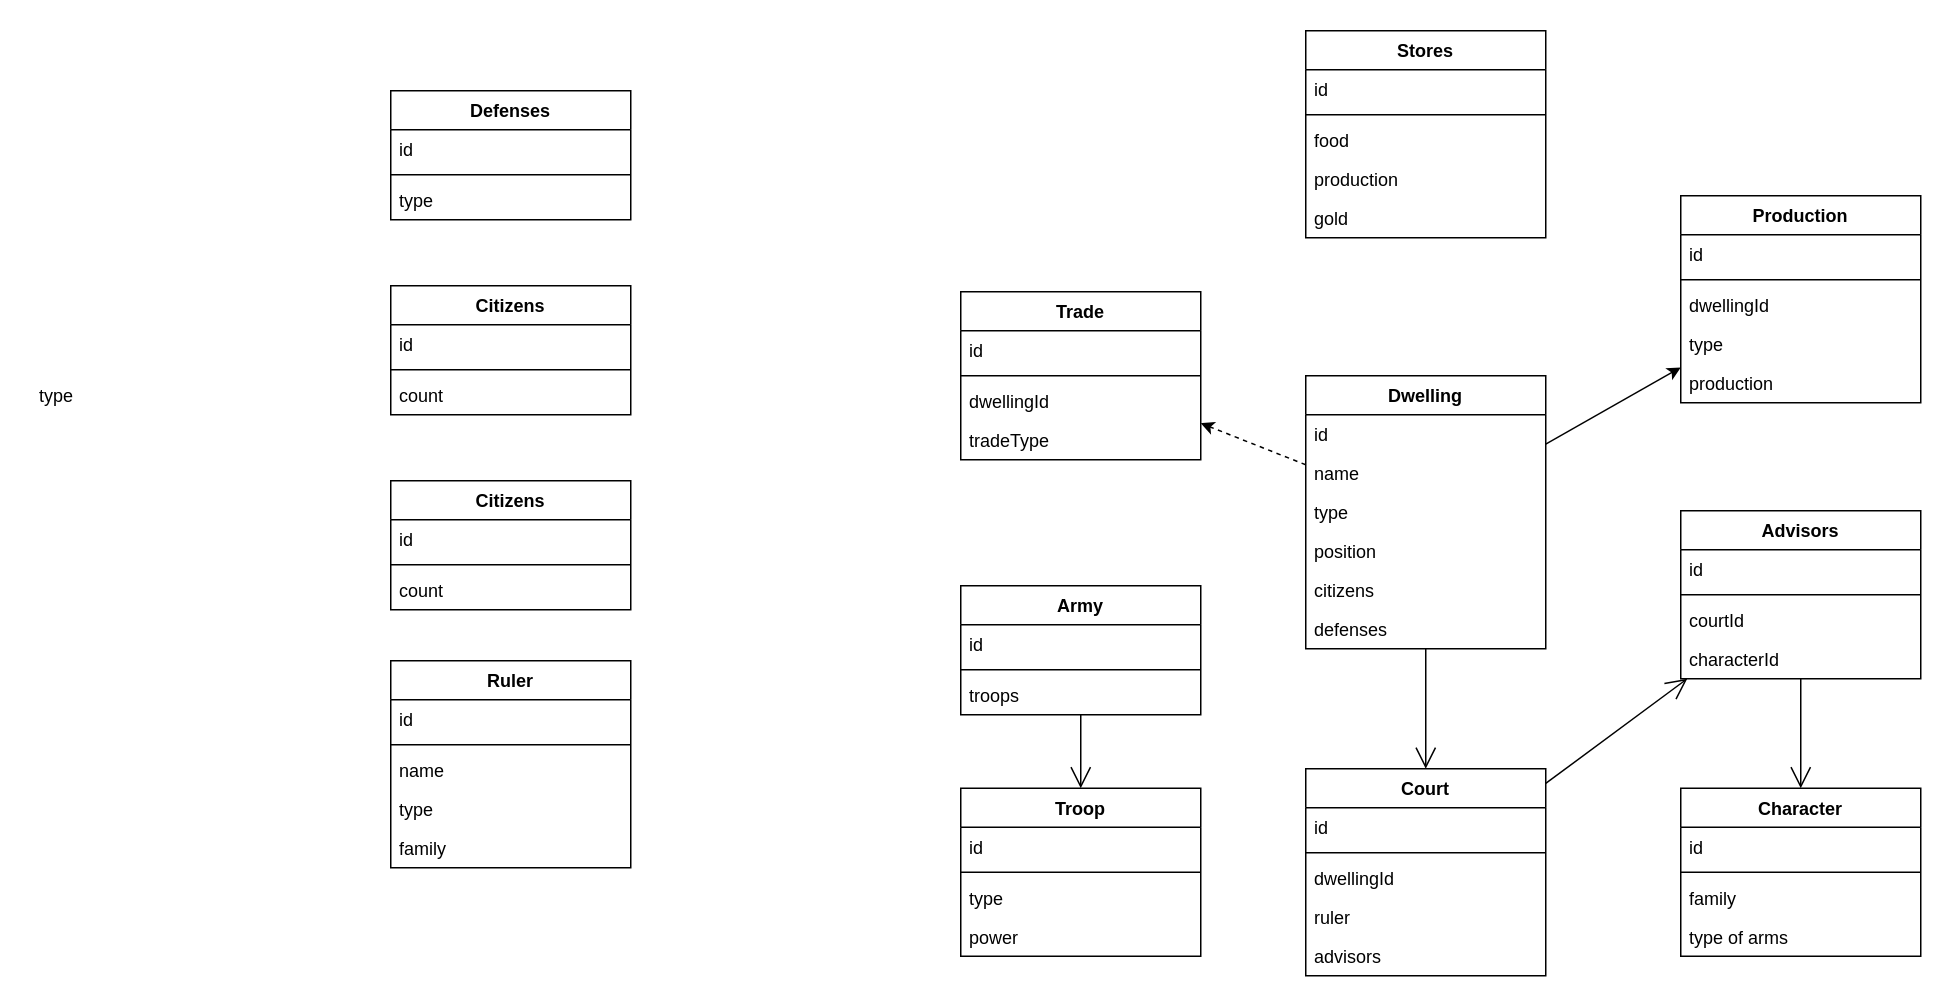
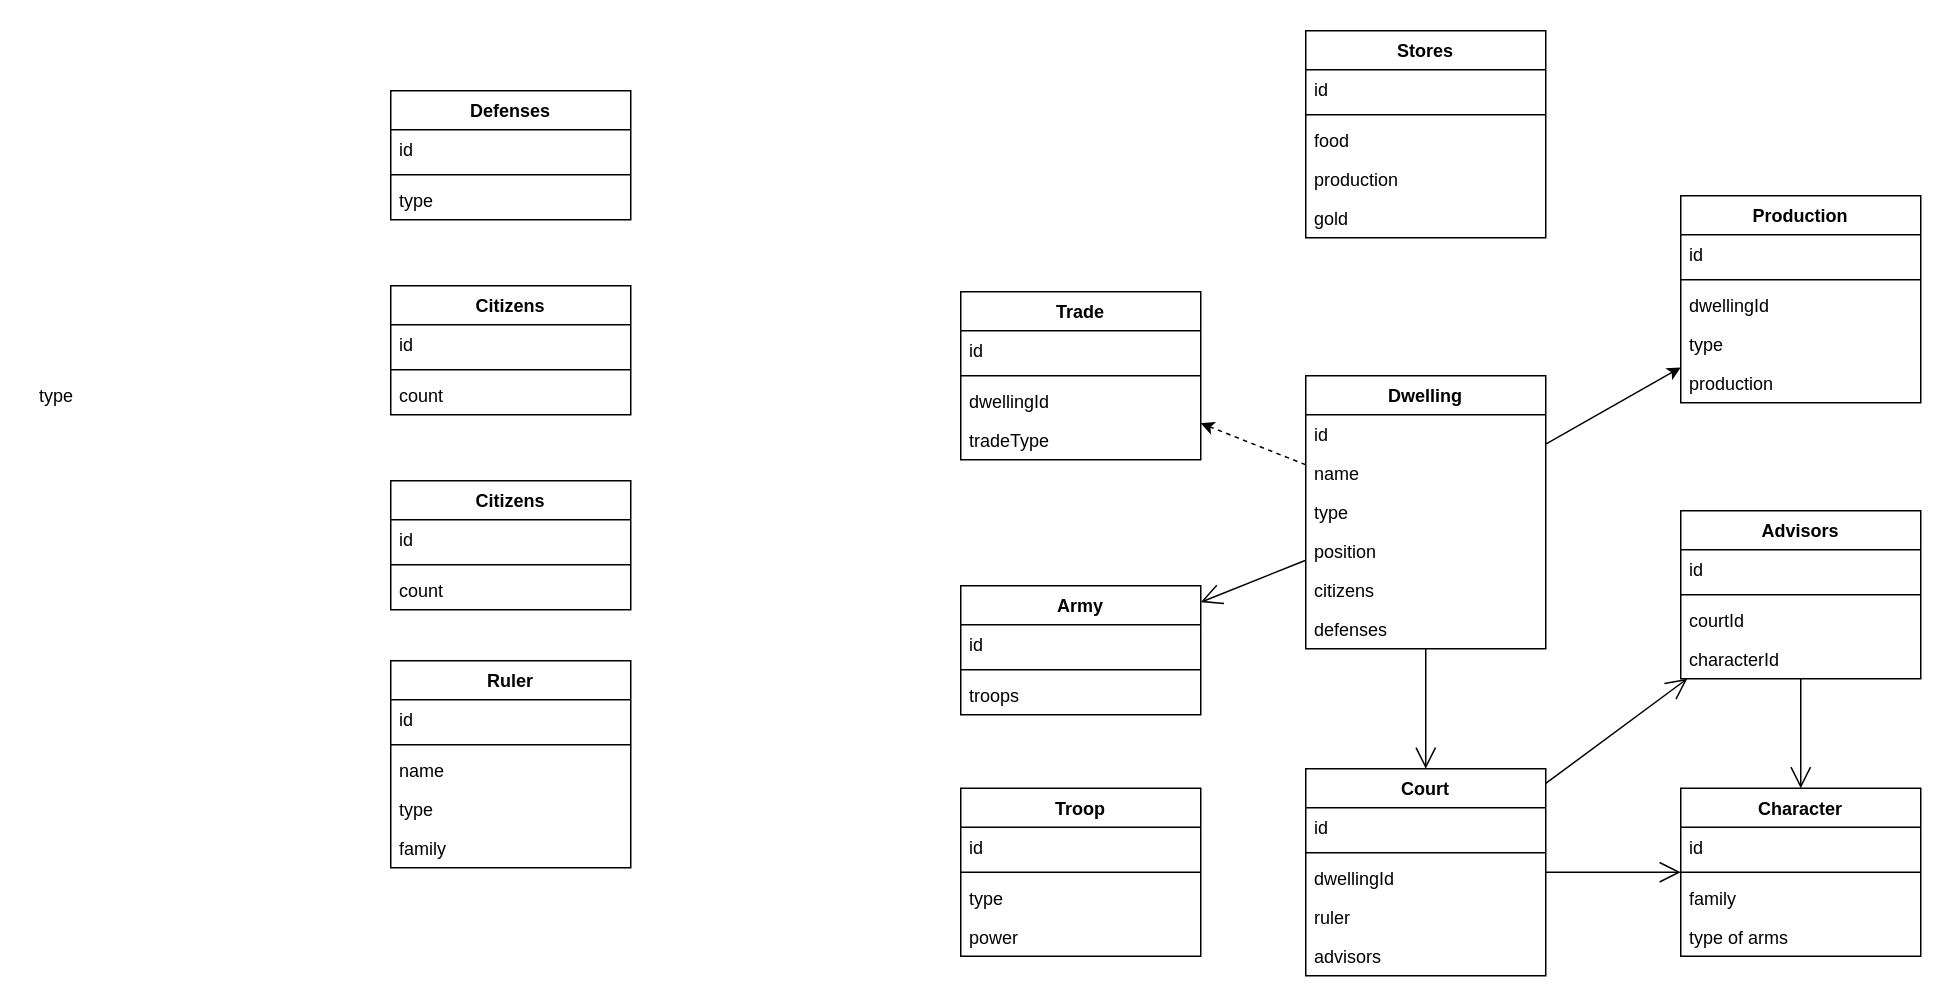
none -> (1253, 581)
(1081, 751) -> none
none -> (1612, 872)
